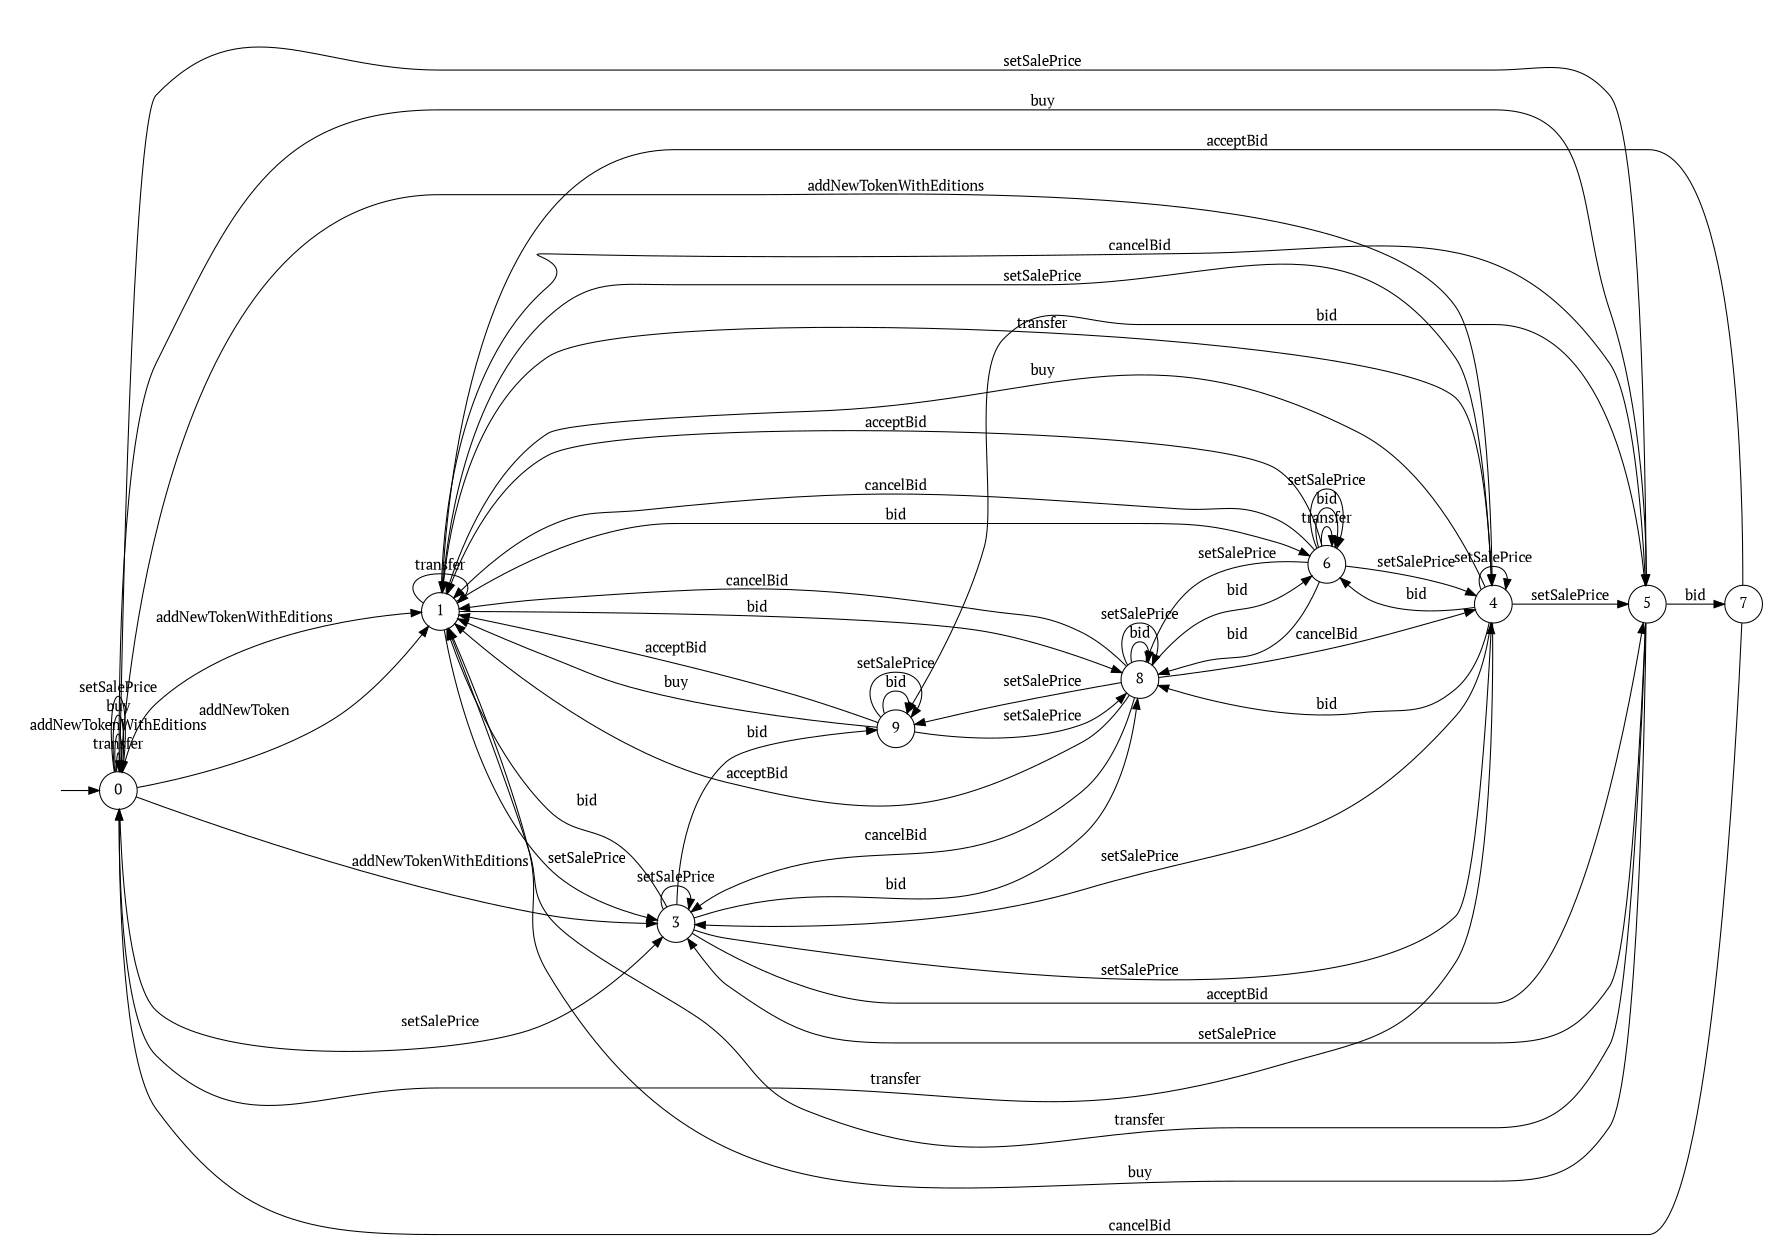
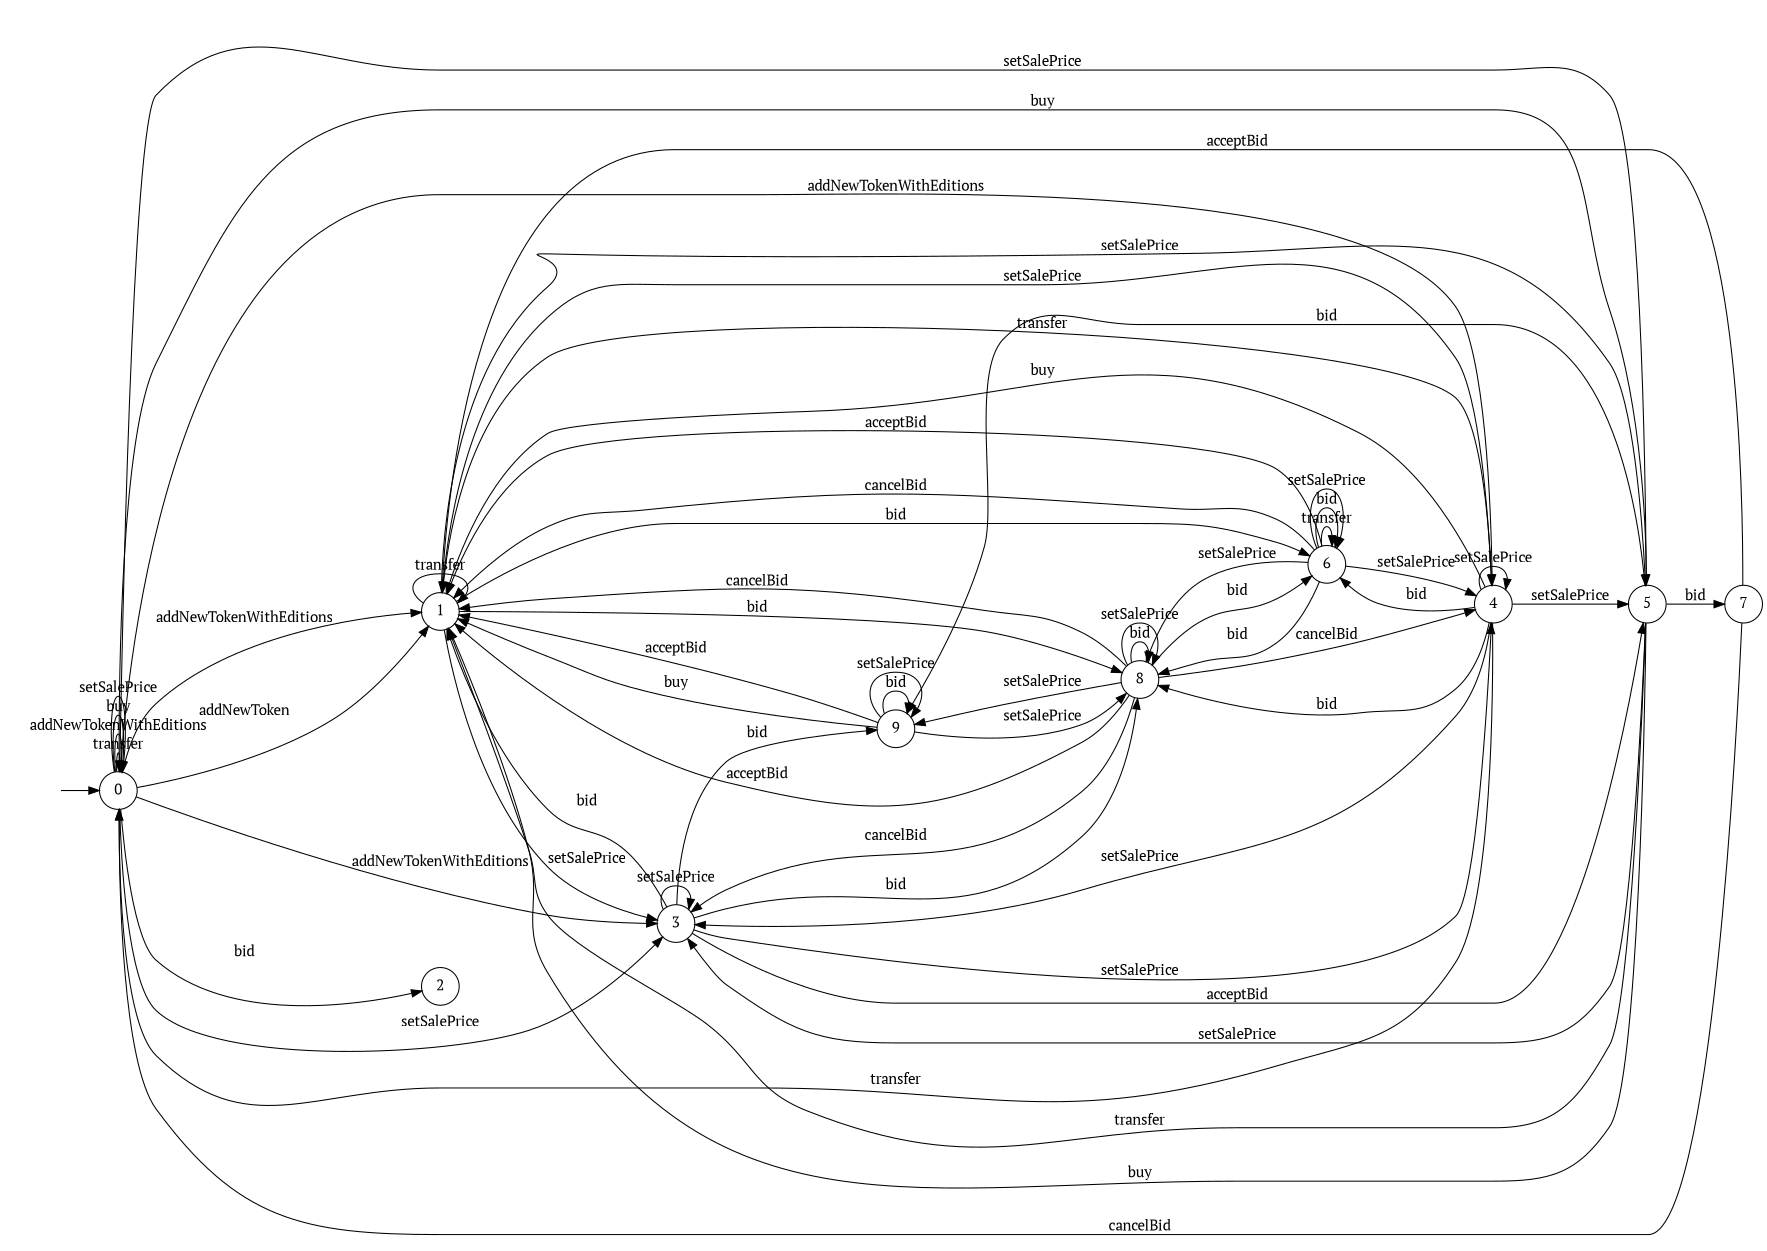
(1140, 246) -> (1140, 246)
none -> (440, 986)
